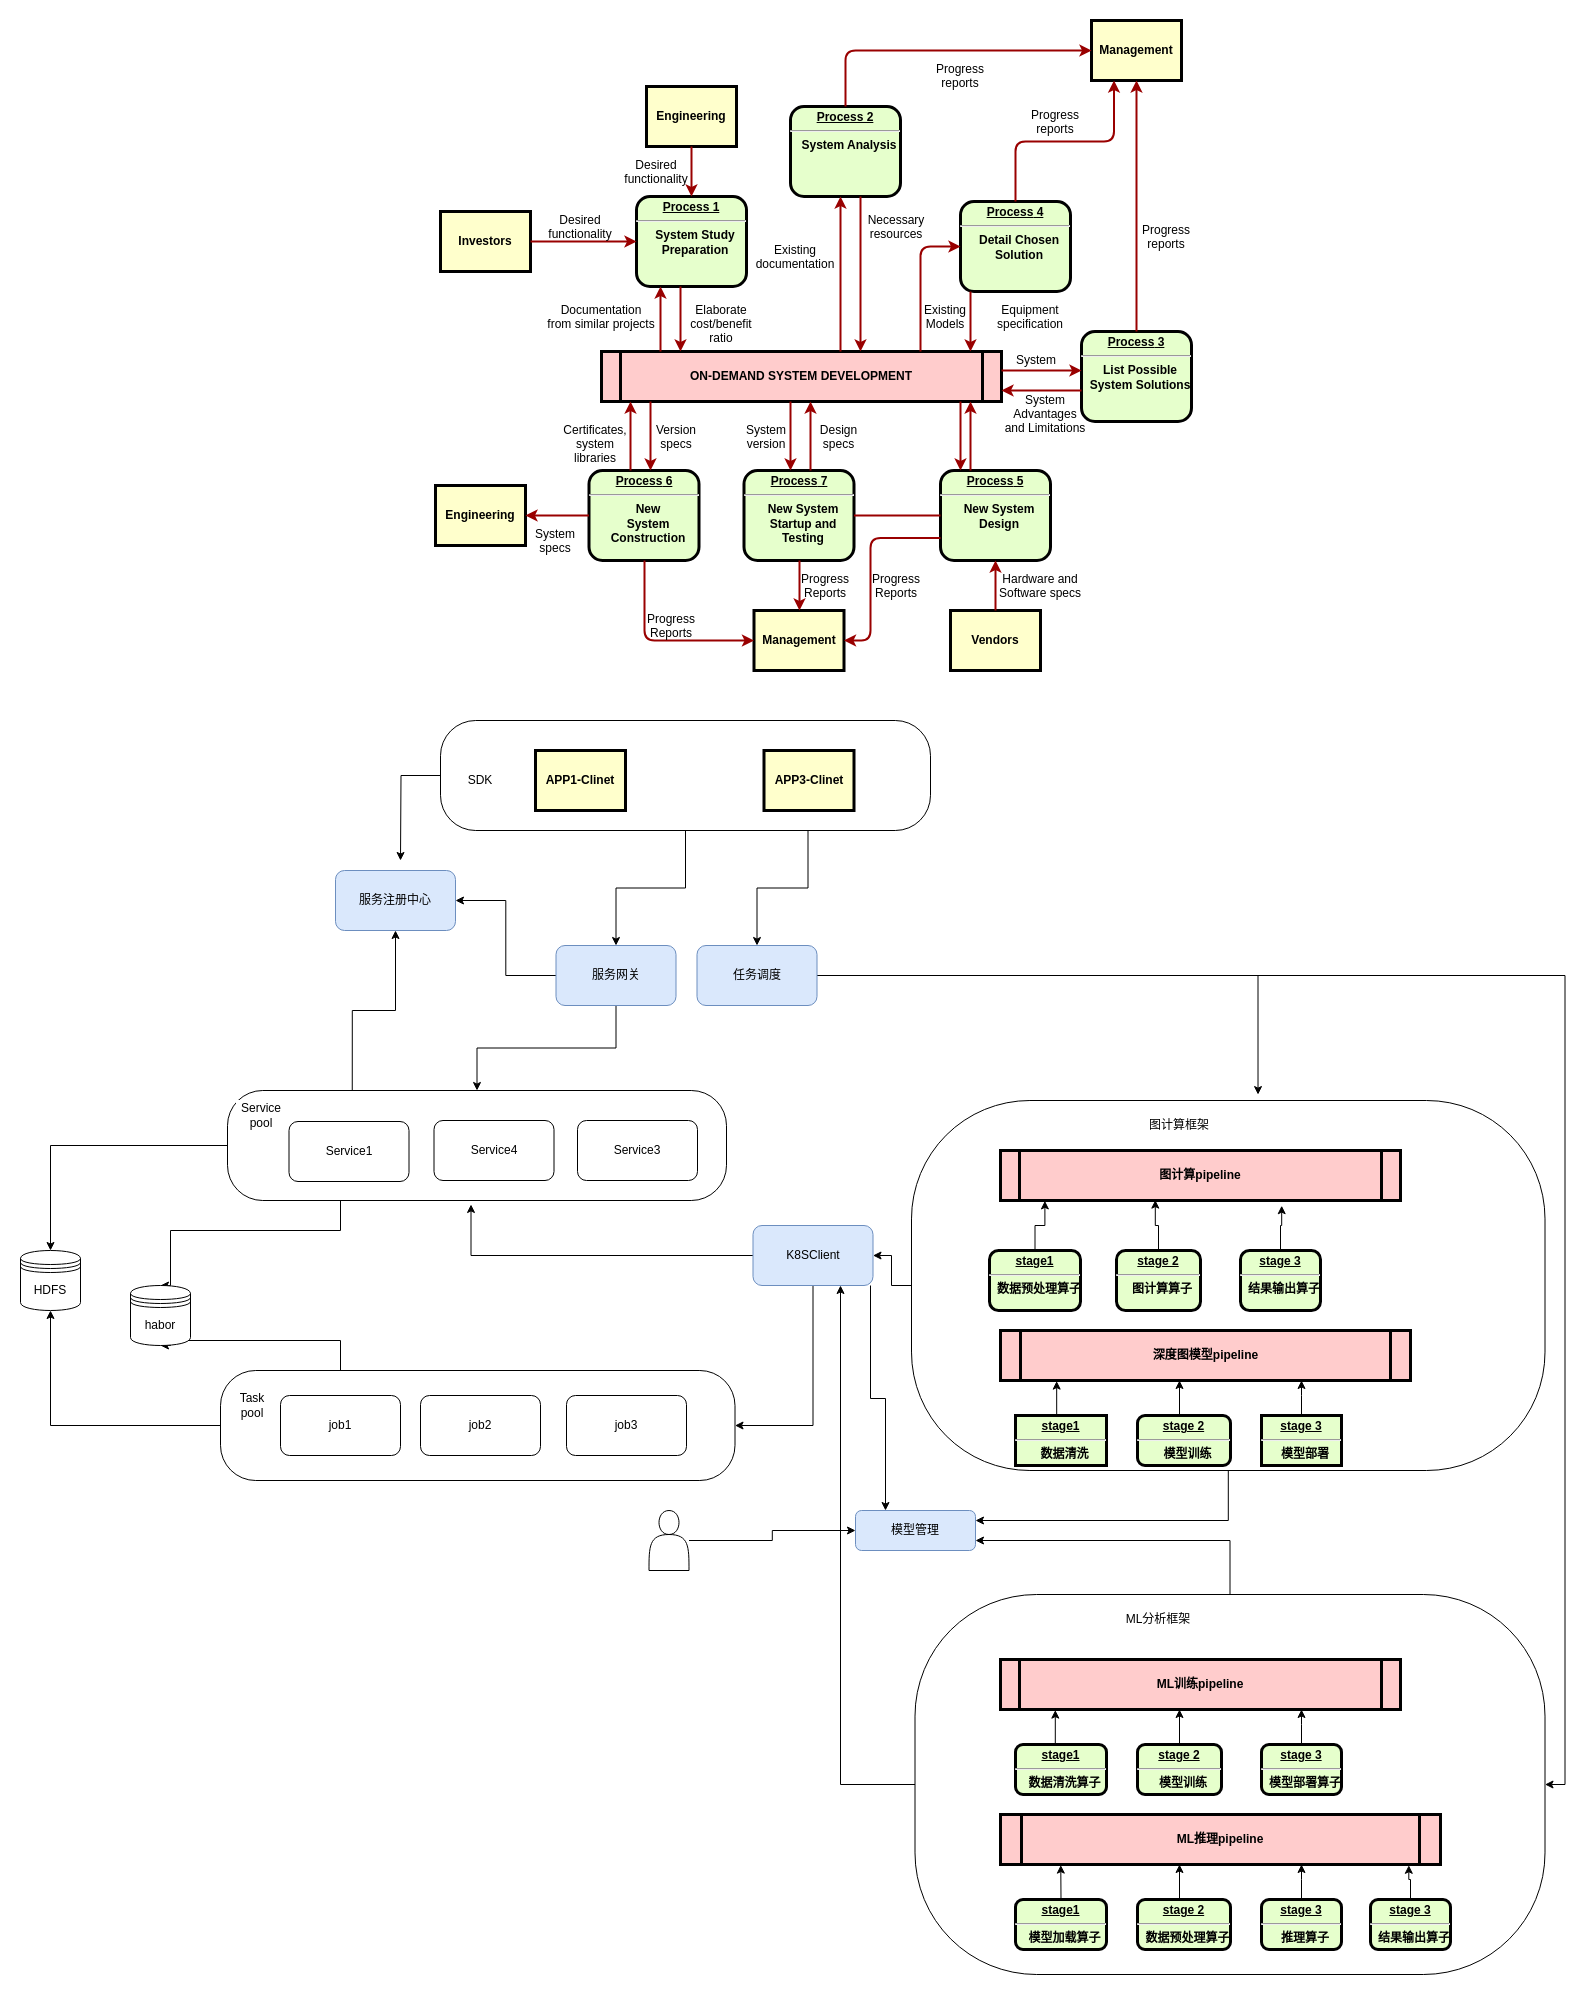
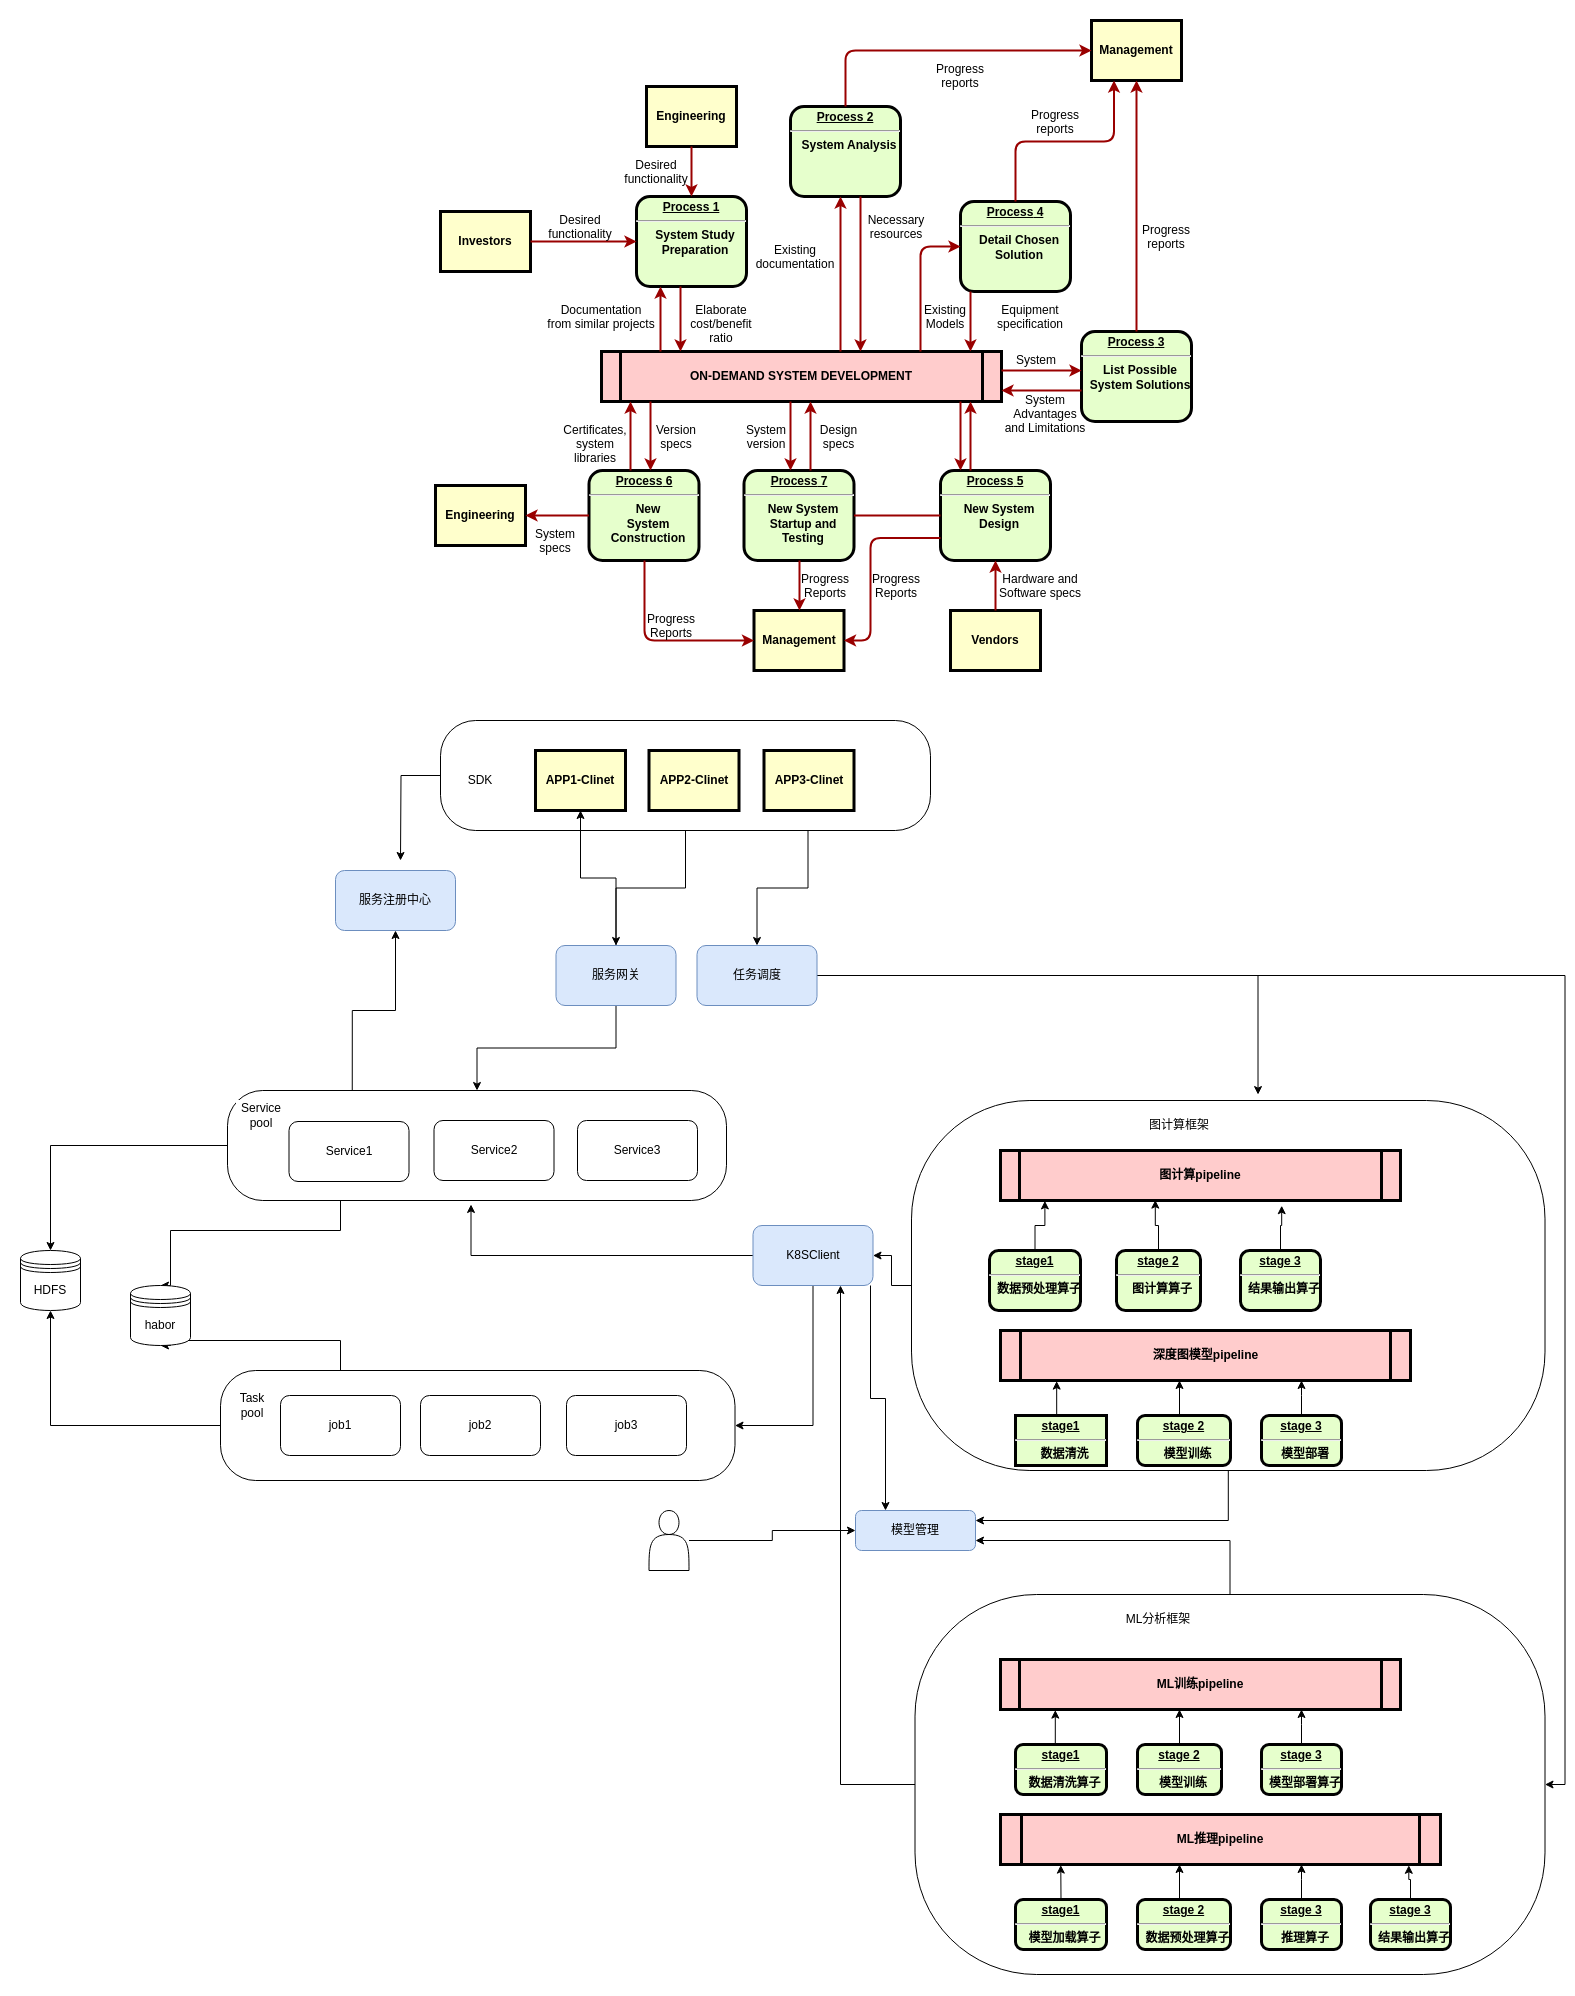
none -> (694, 781)
(506, 942) -> (581, 869)
(495, 1151) -> (495, 1151)
(1302, 1441) -> (1302, 1441)
